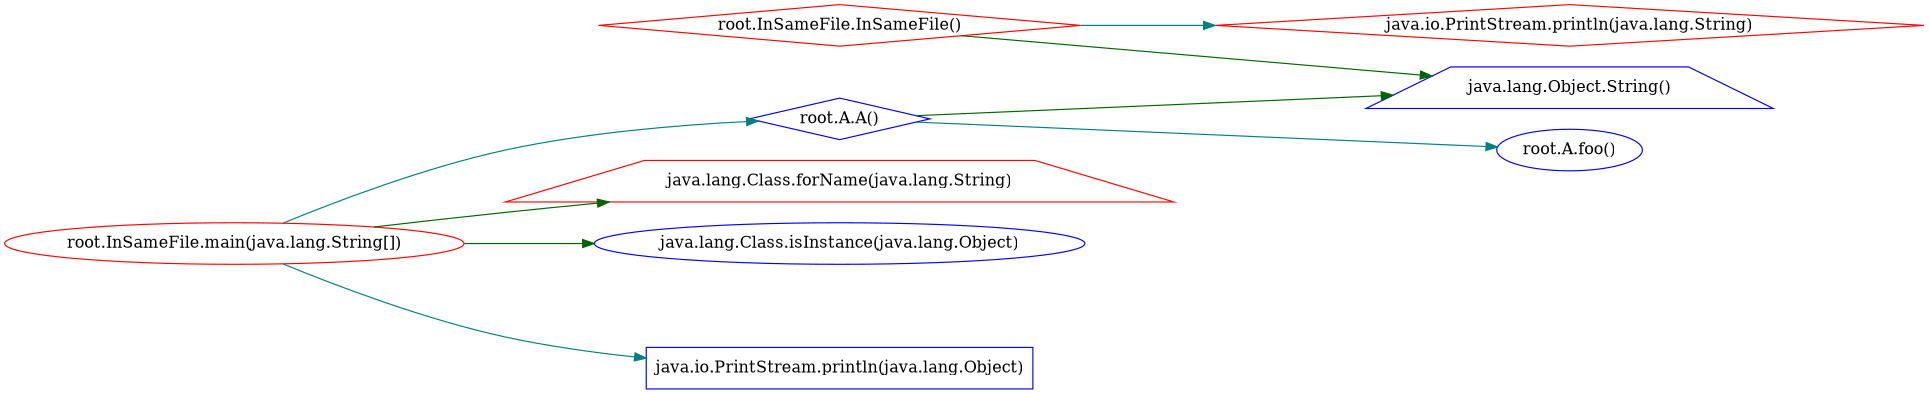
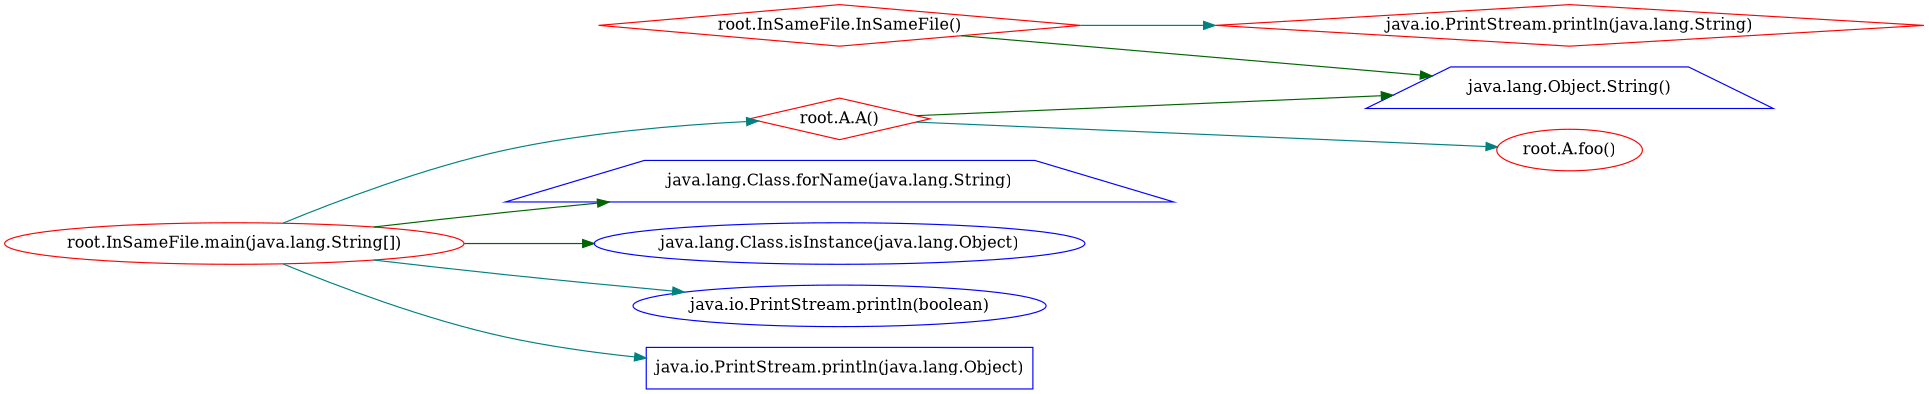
(840, 119) -> (840, 119)
(1570, 150) -> (1570, 150)
(840, 181) -> (840, 181)
none -> (840, 306)
